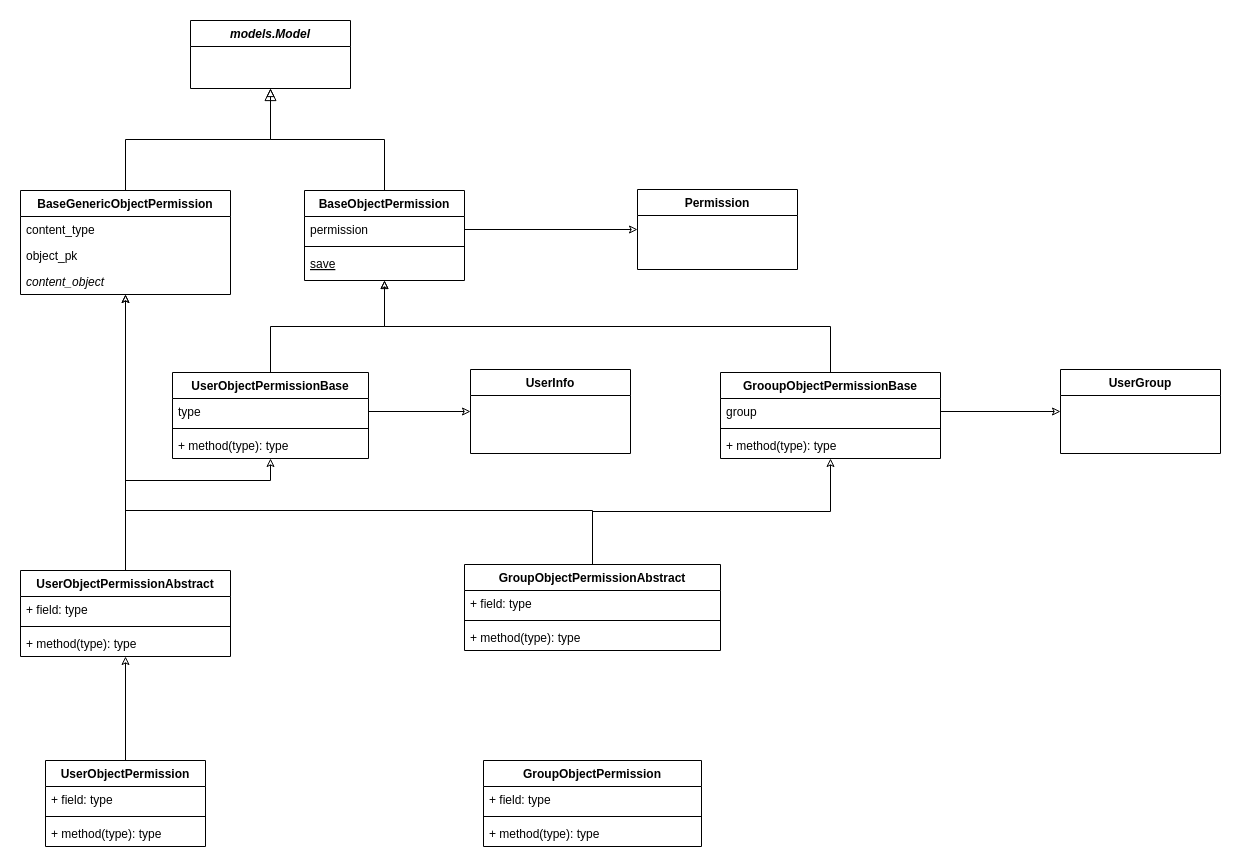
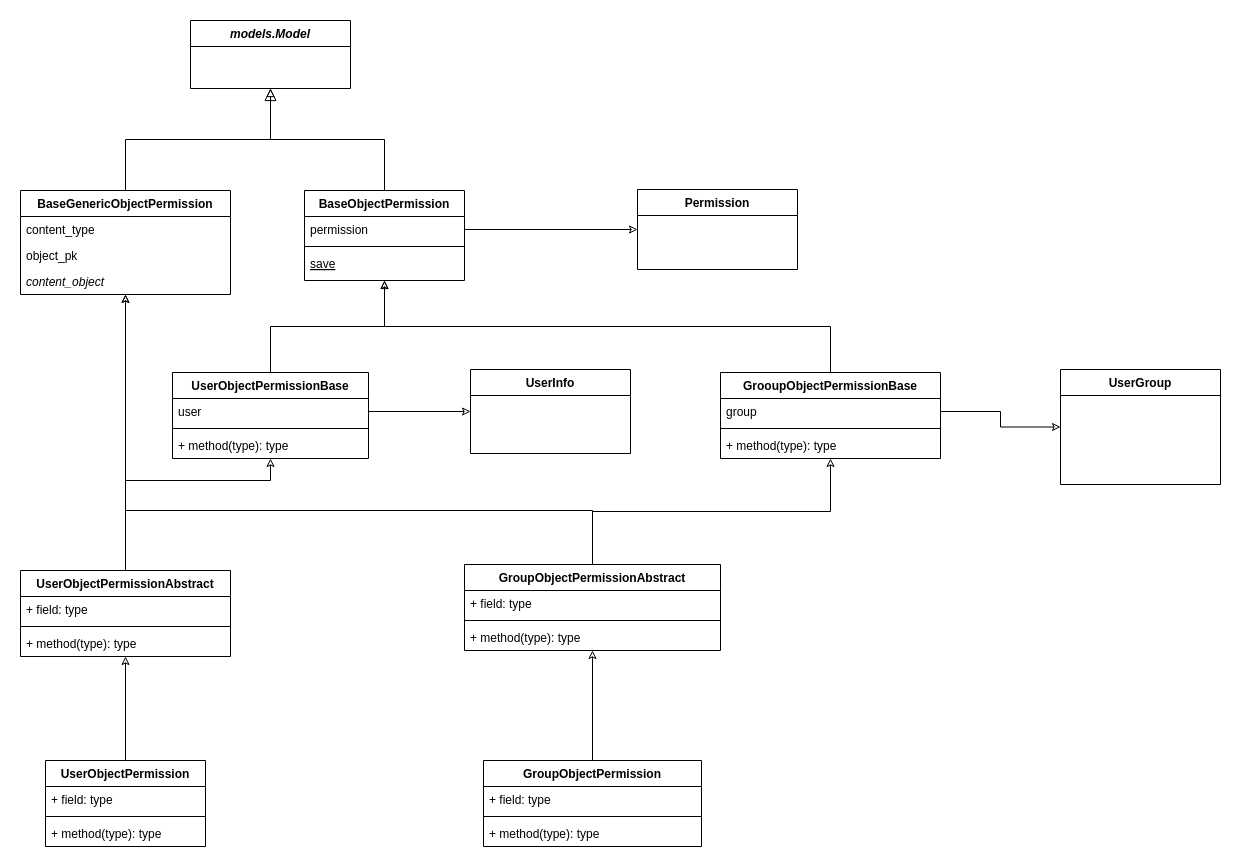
(191, 412) -> (191, 412)
(1141, 412) -> (1141, 427)
none -> (593, 709)
